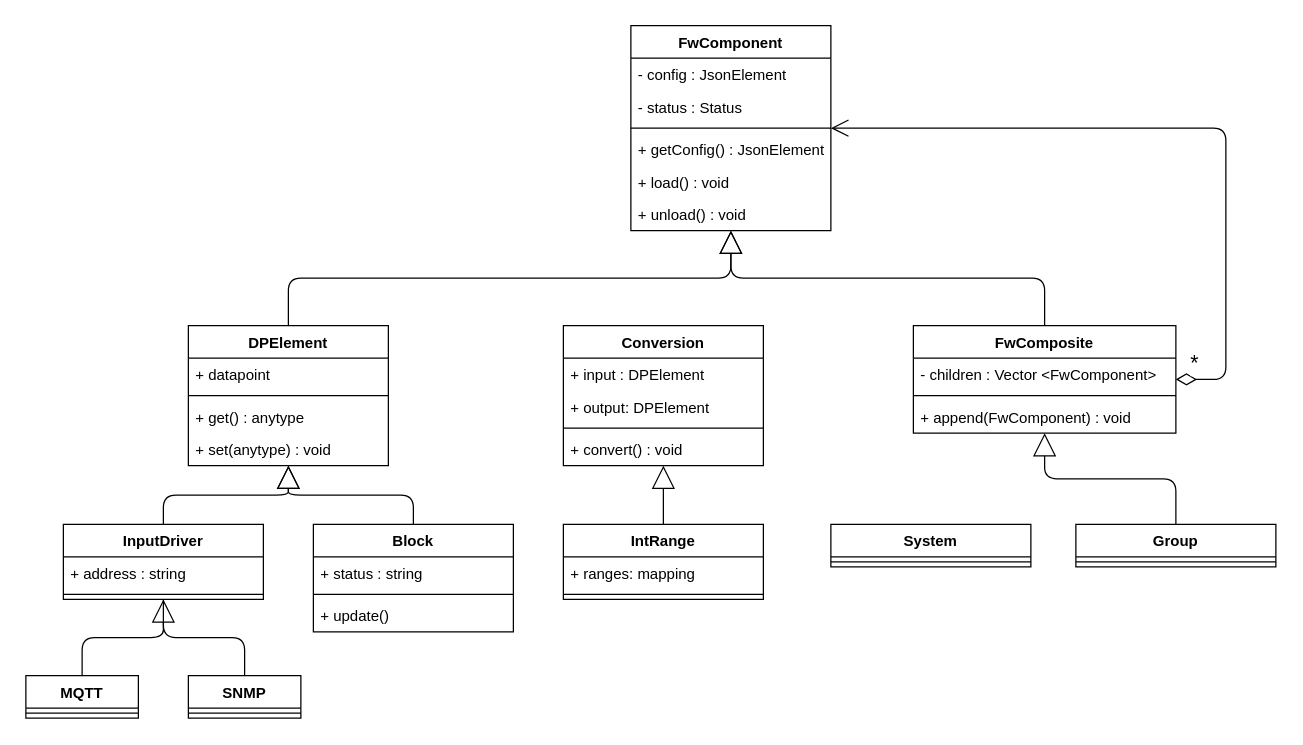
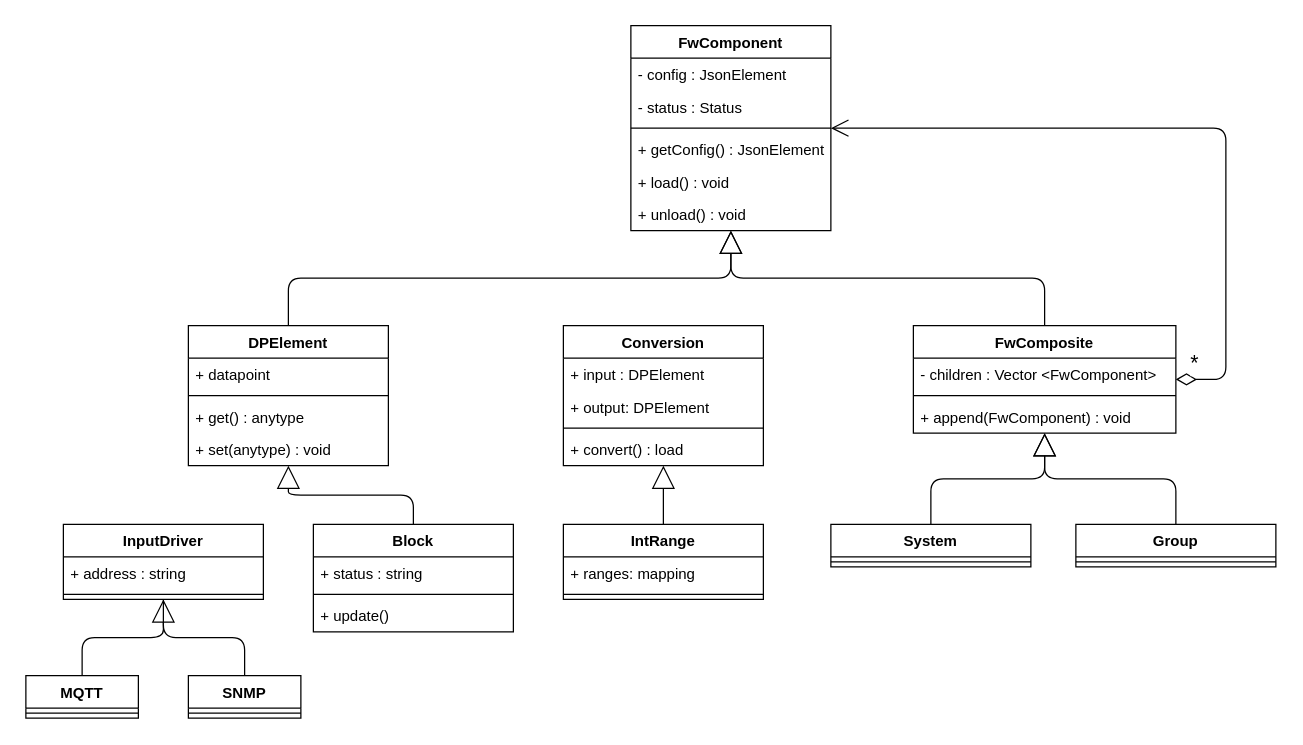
(636, 450) -> (636, 450)
none -> (967, 479)
(215, 495) -> none
